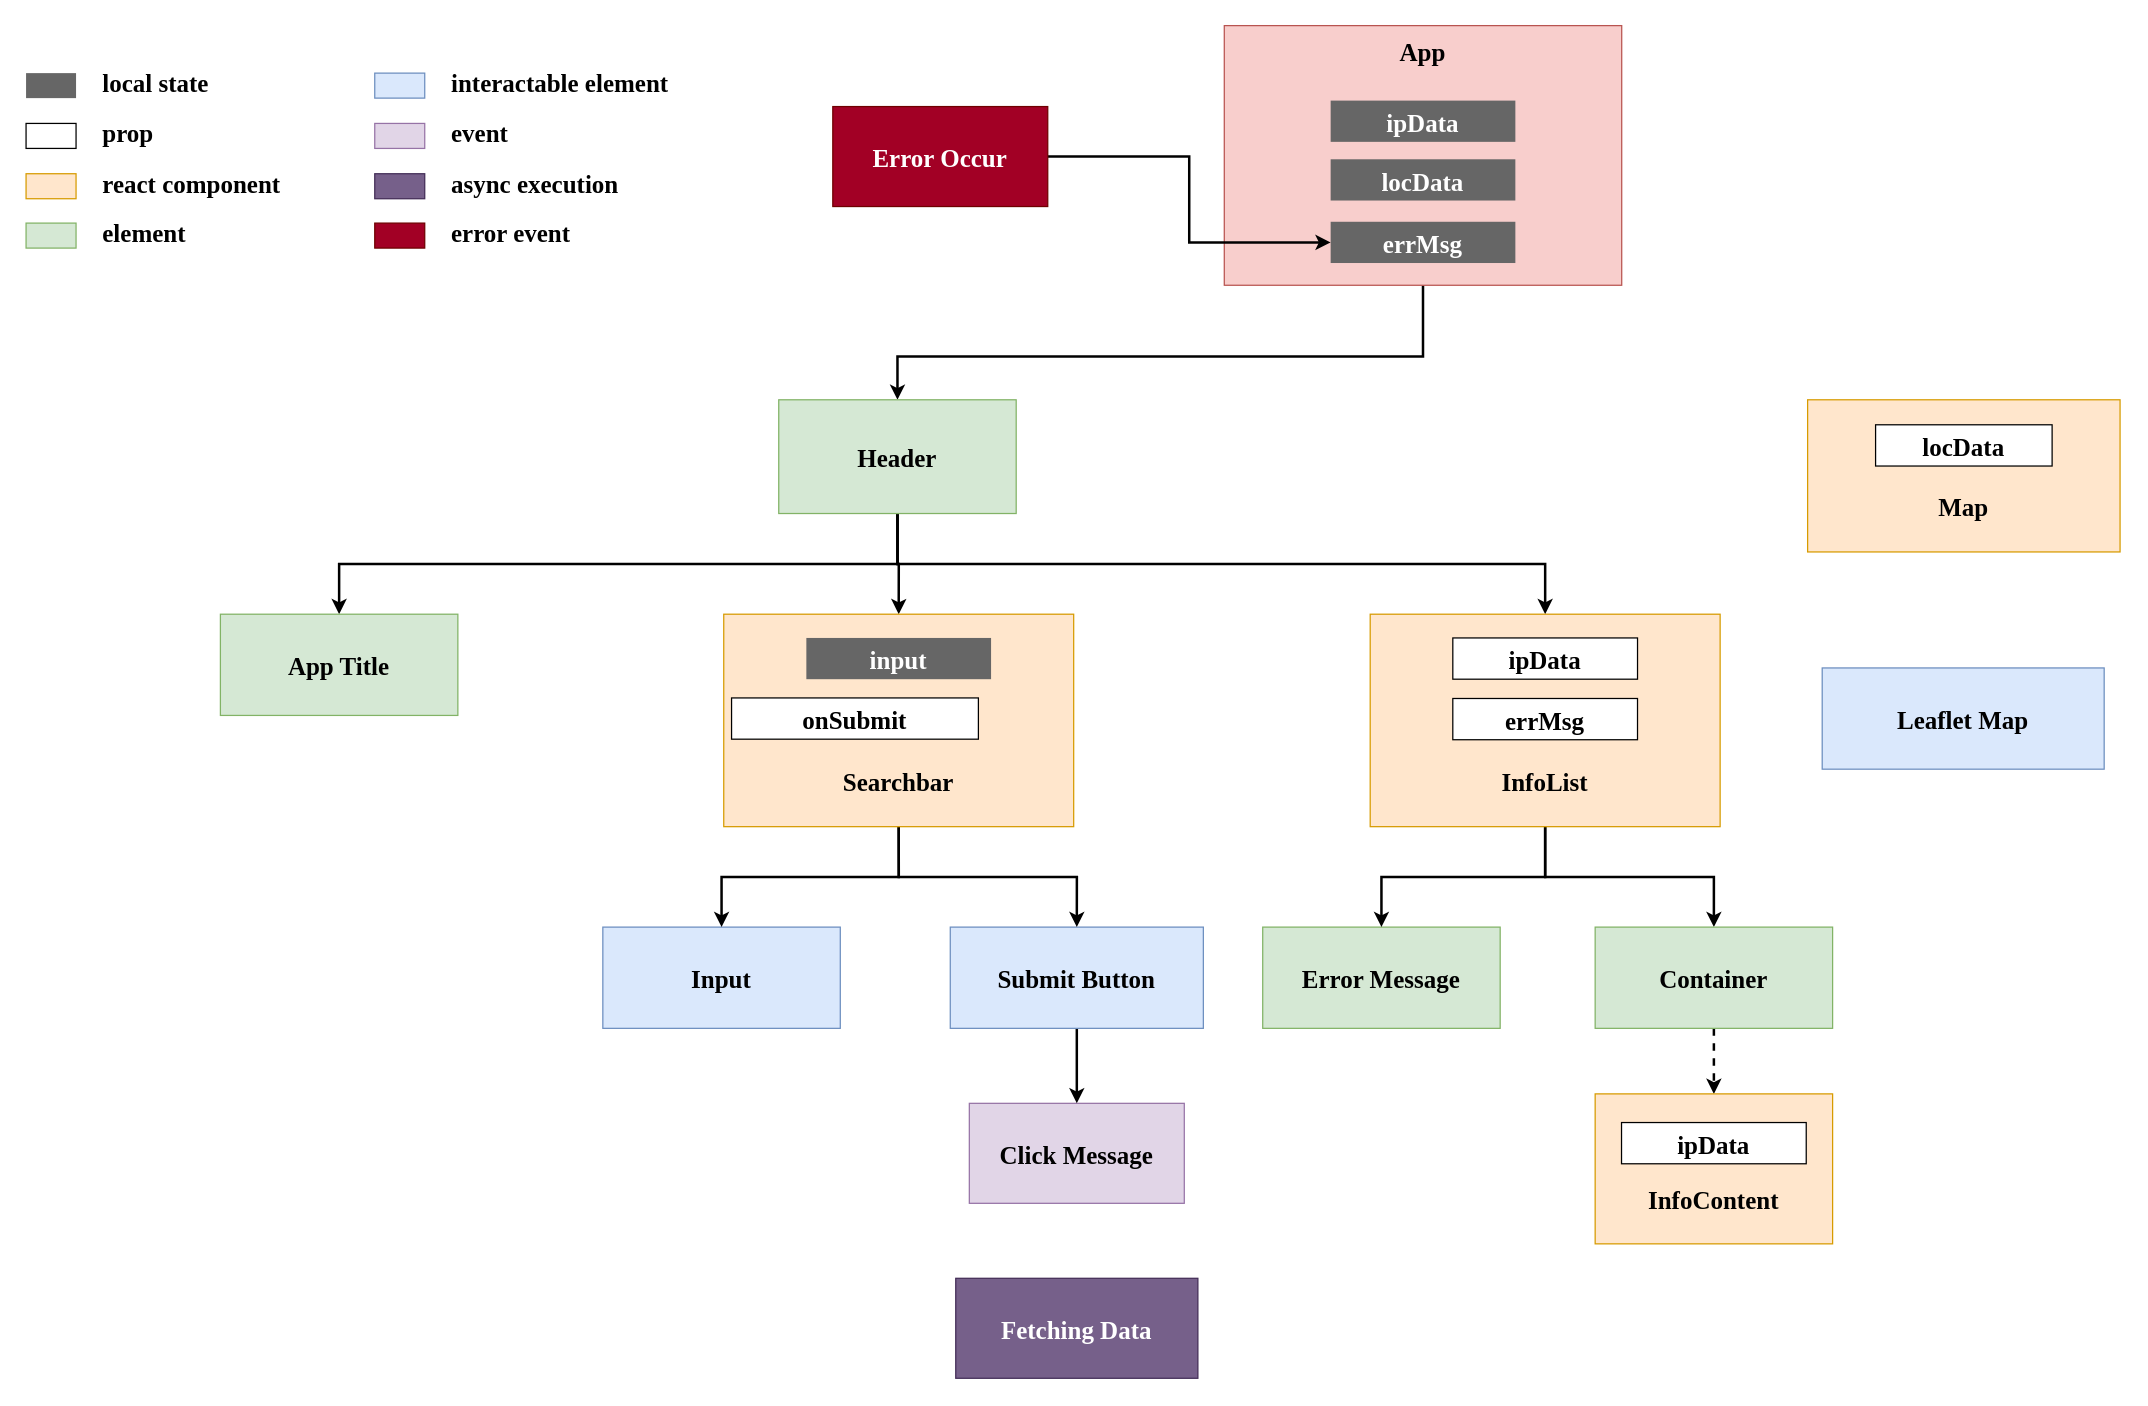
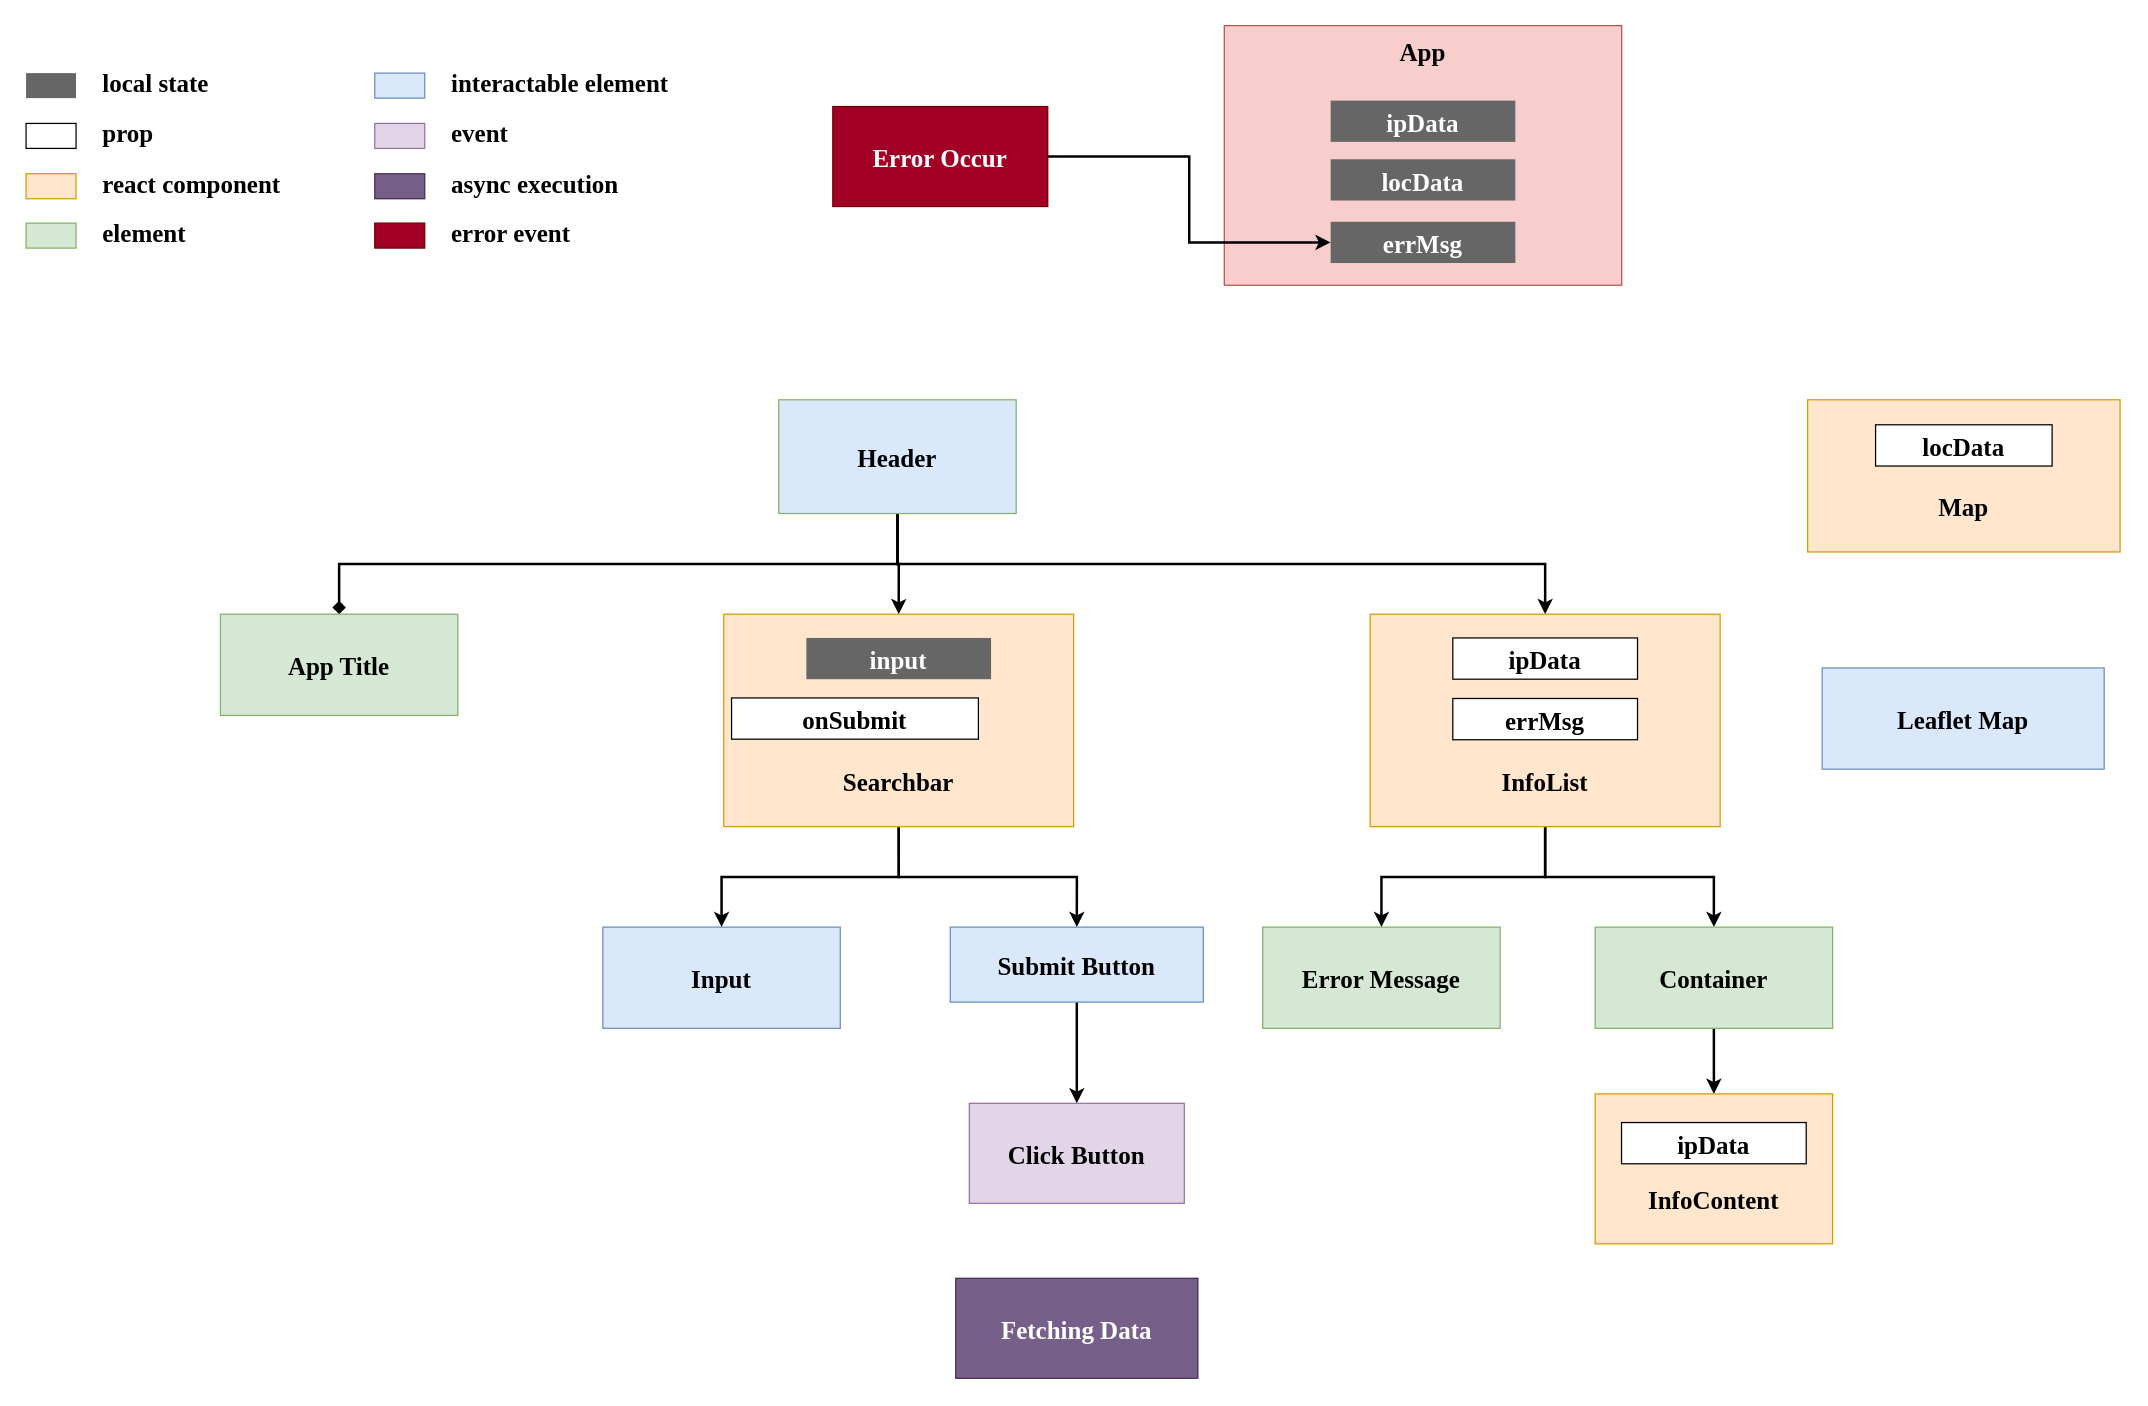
(1180, 357) -> none
(897, 457) -> (897, 457)
(339, 601) -> (339, 601)
(1077, 978) -> (1077, 965)
(1714, 1058) -> (1714, 1058)
(1076, 1156) -> (1076, 1156)
